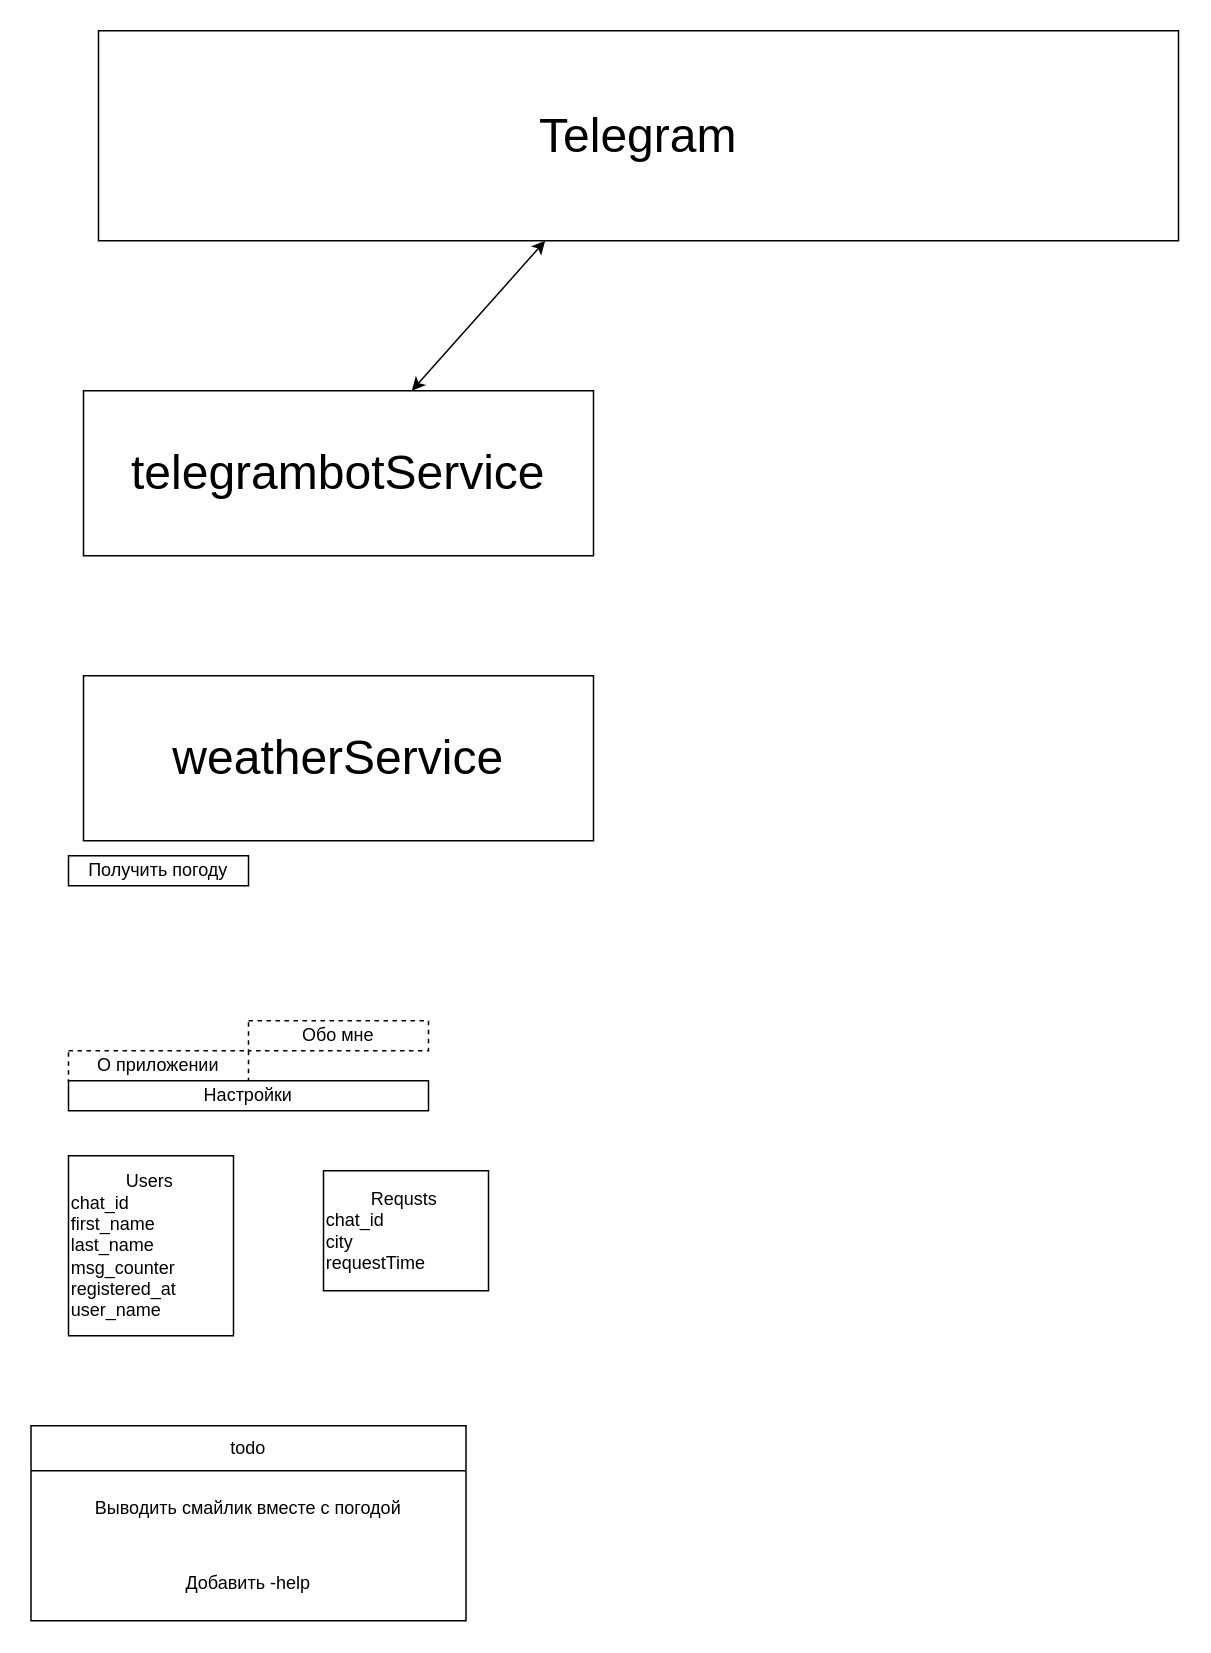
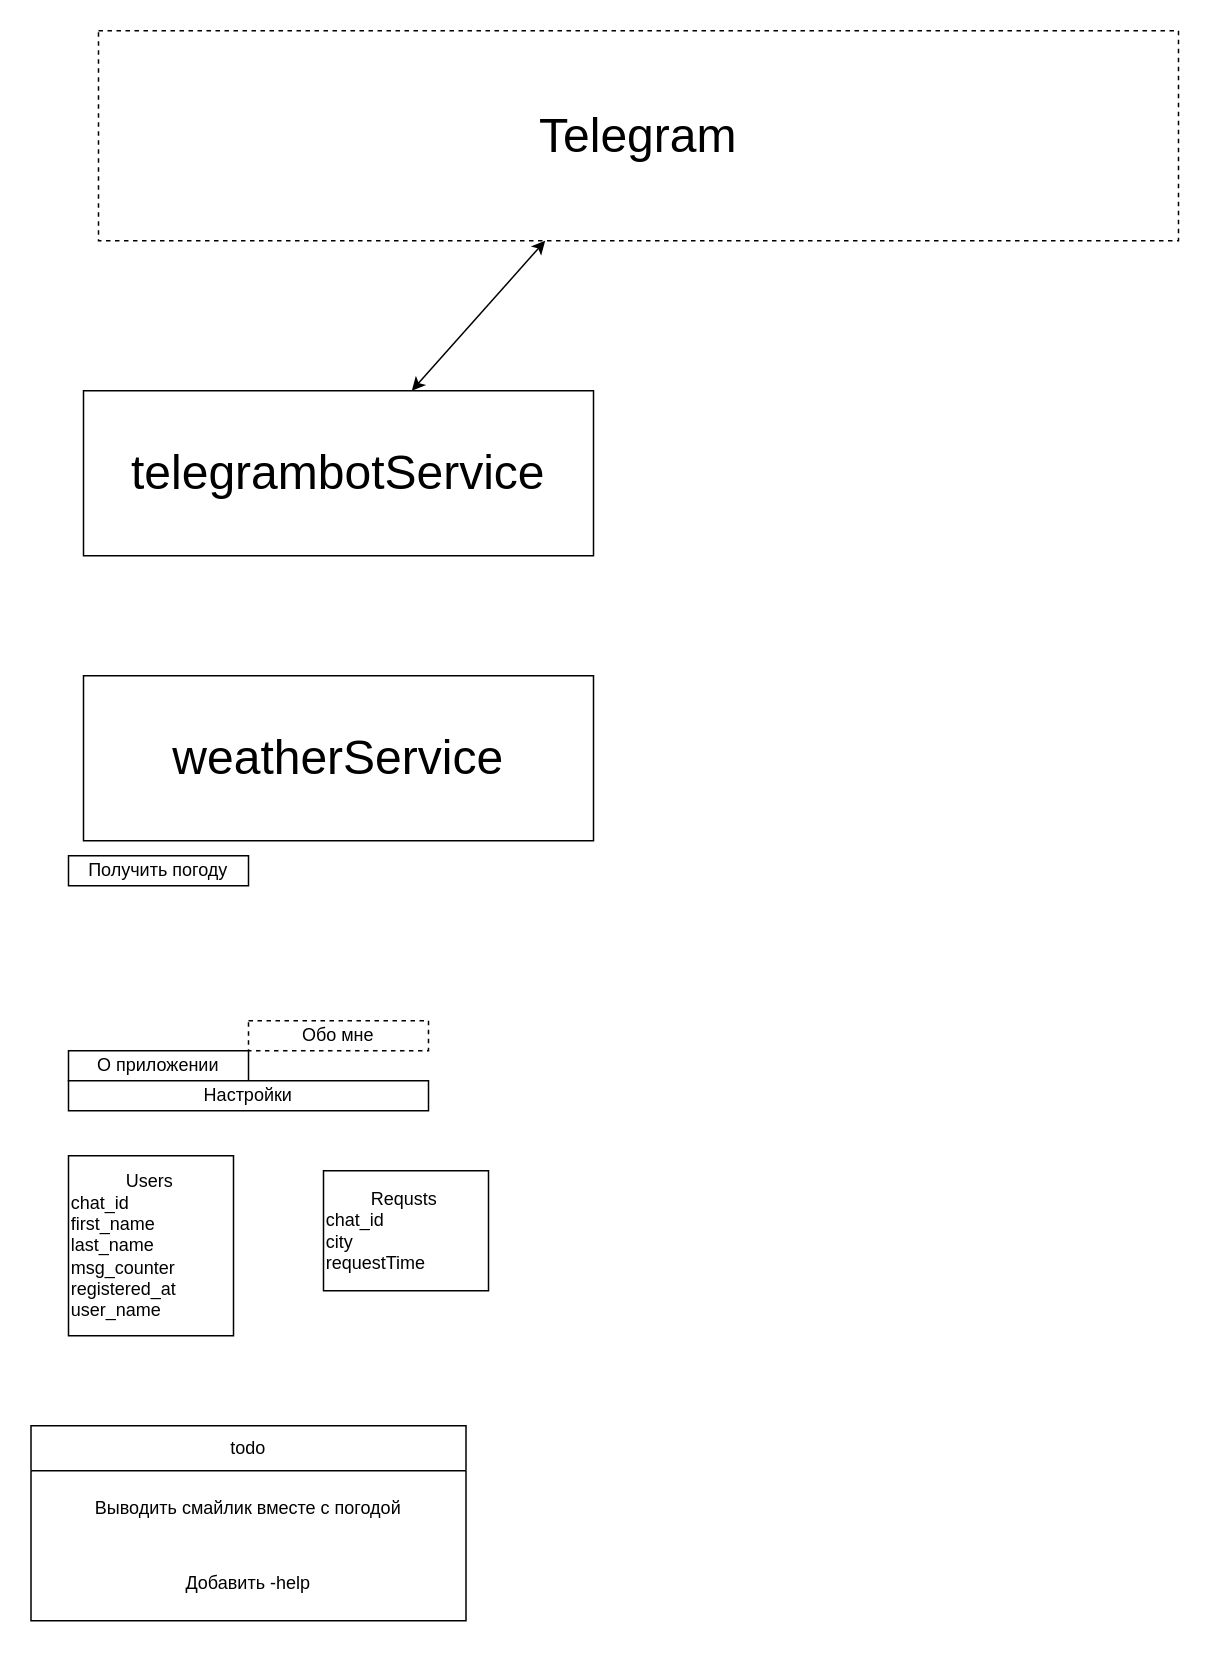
(638, 136) -> (638, 136)
(158, 1066) -> (158, 1066)
